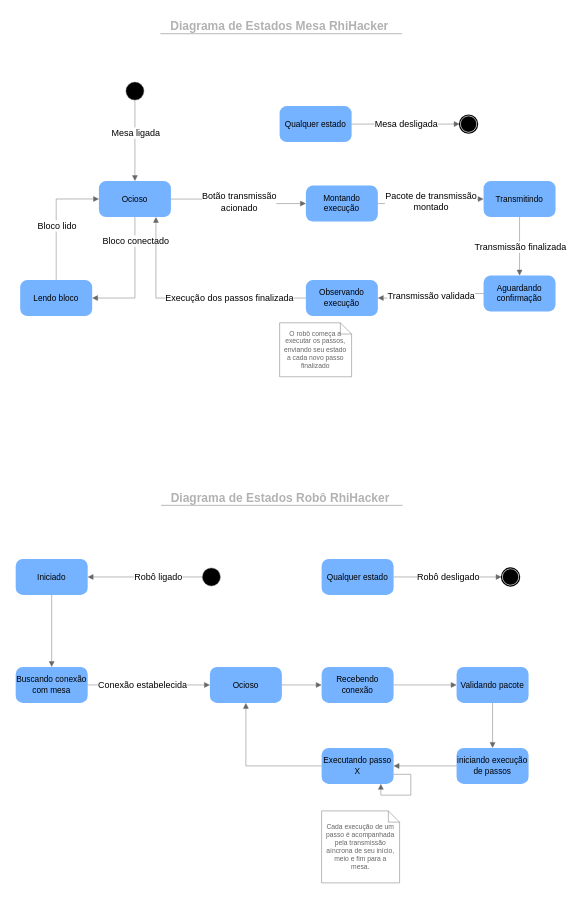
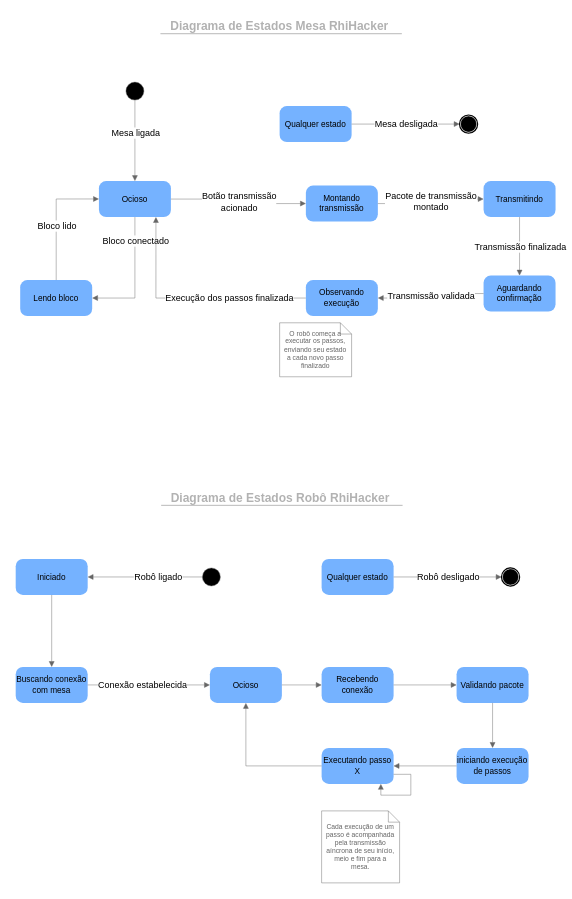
(342, 204) -> (342, 204)
